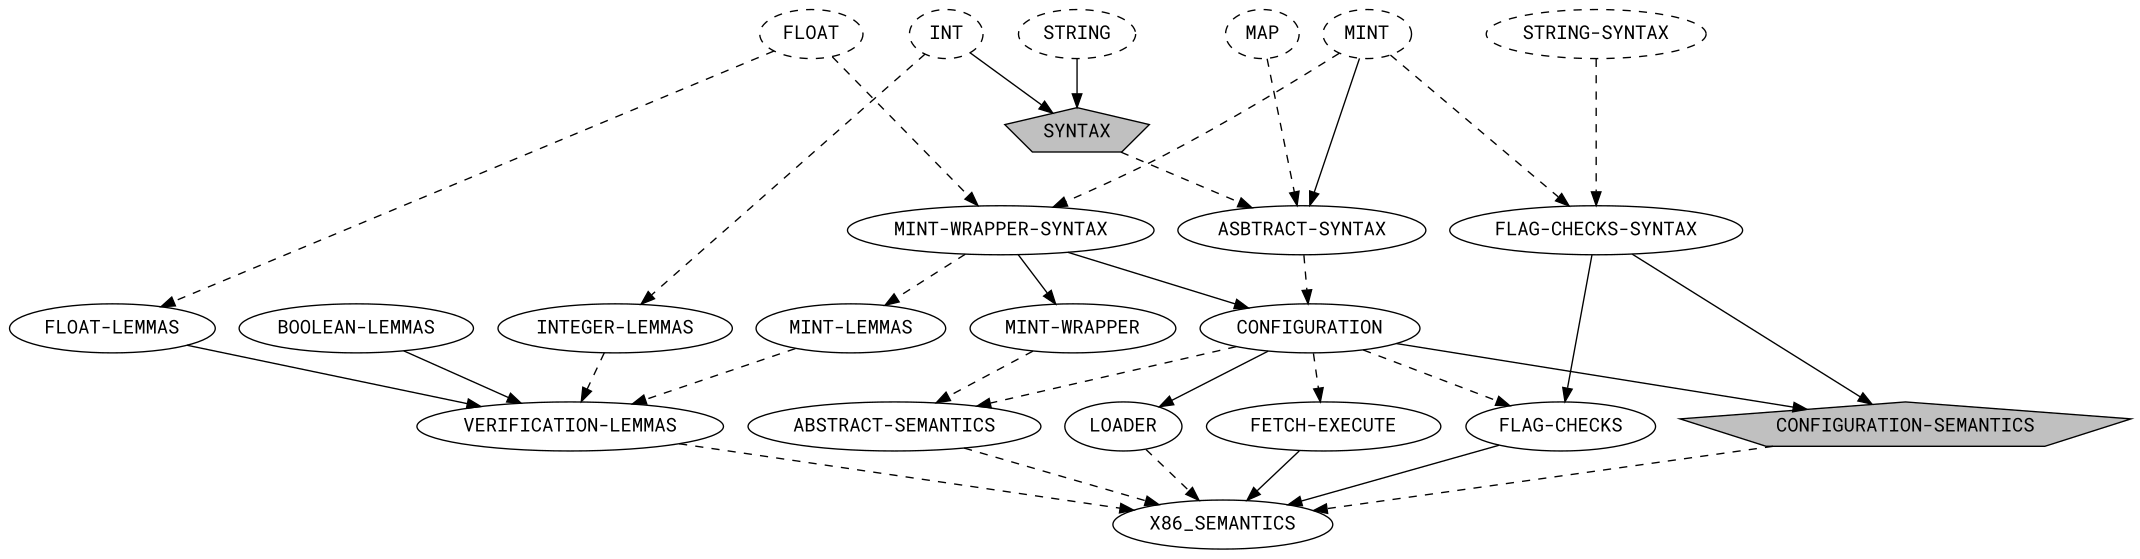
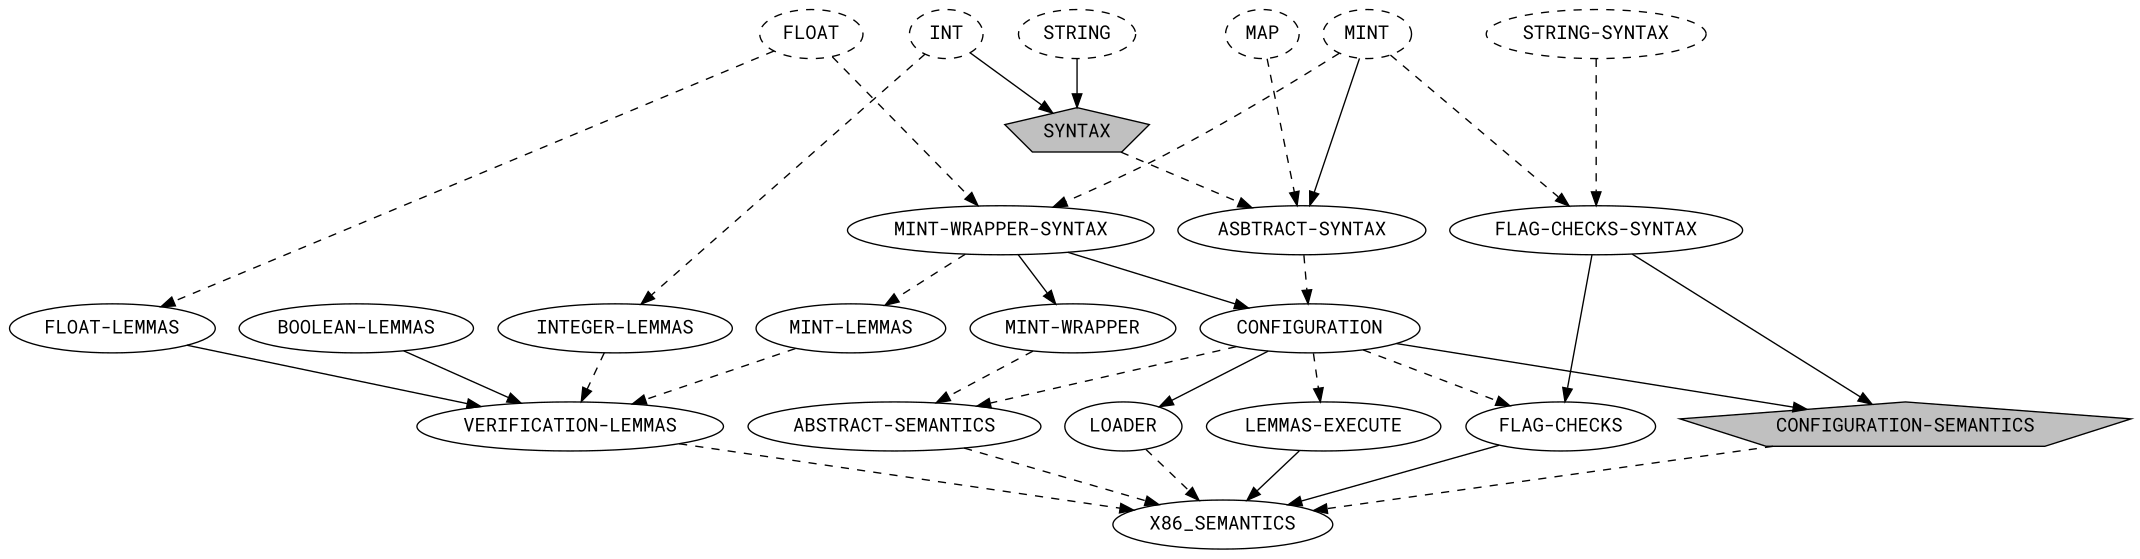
(1324, 426) -> (1324, 426)
